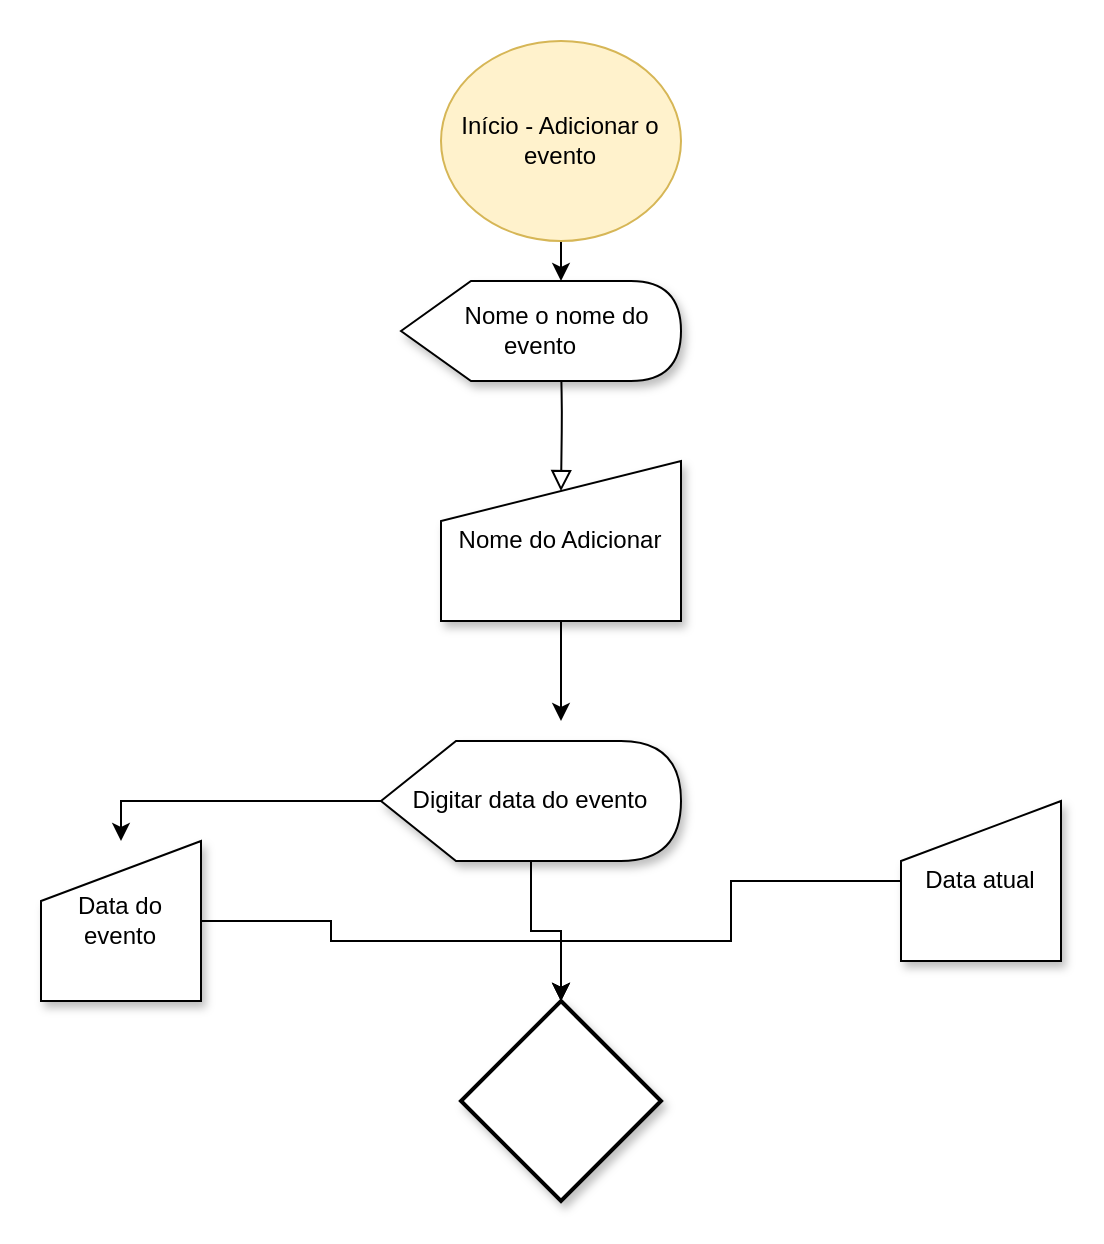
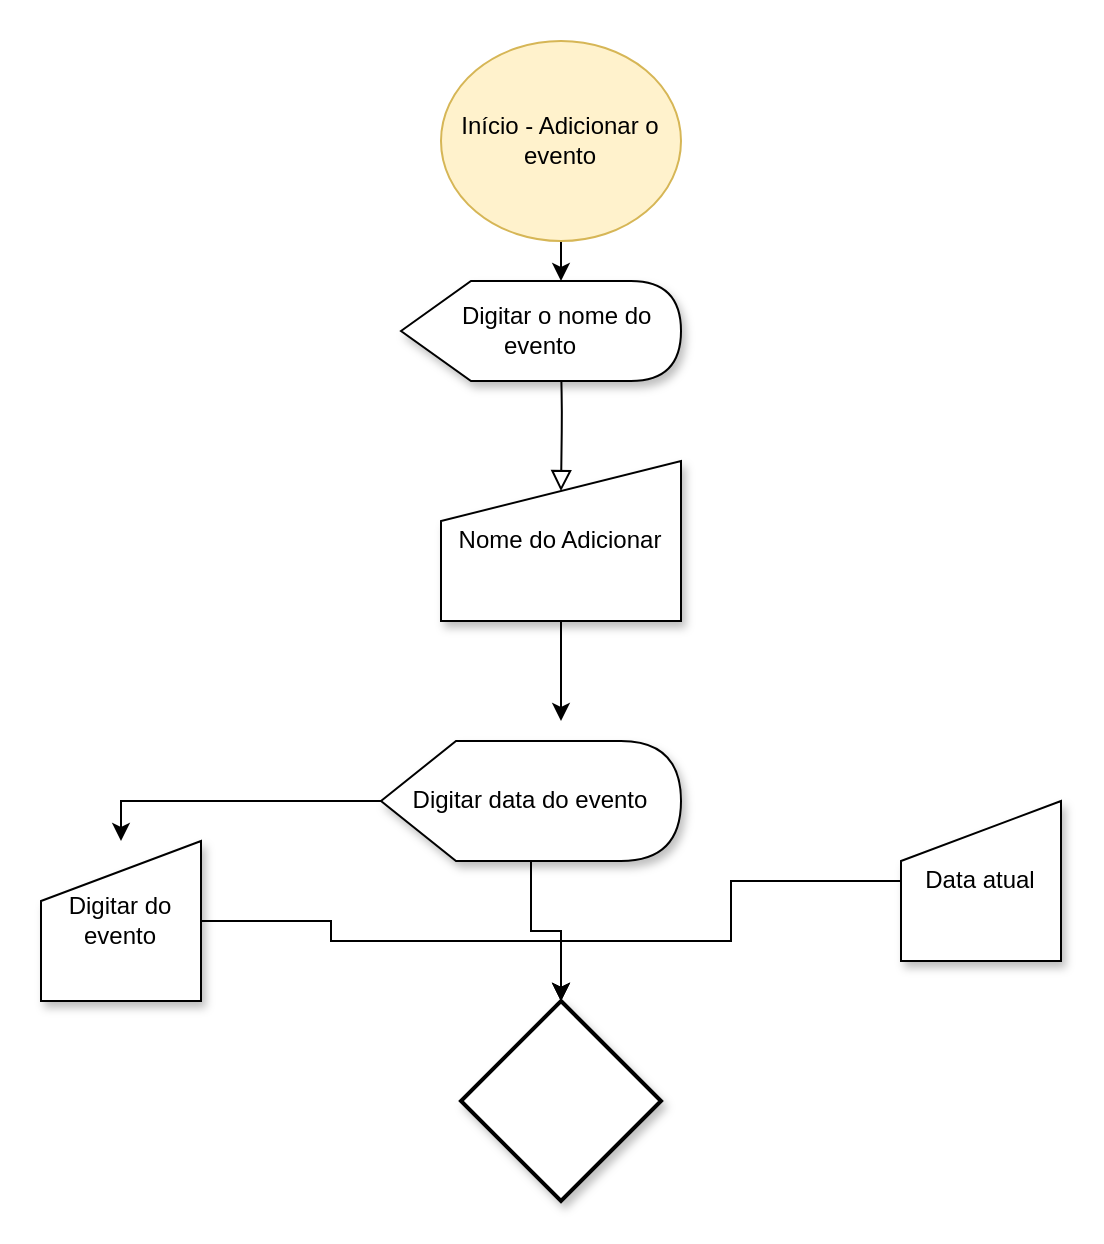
(541, 331) -> (541, 331)
(121, 921) -> (121, 921)
